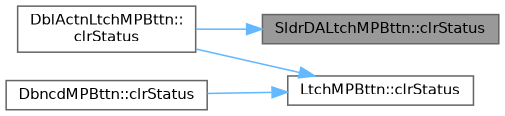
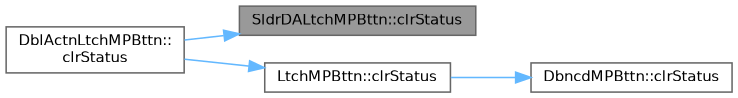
(240, 93) -> (483, 78)
